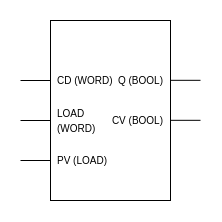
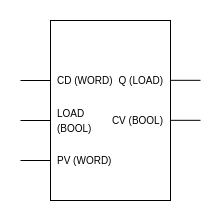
(138, 81) -> (138, 81)
(79, 121) -> (79, 121)
(86, 161) -> (86, 161)
